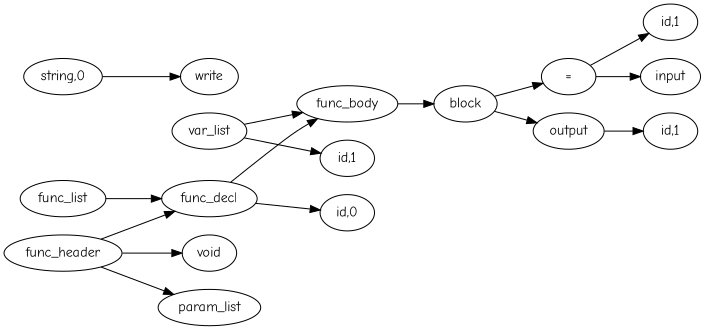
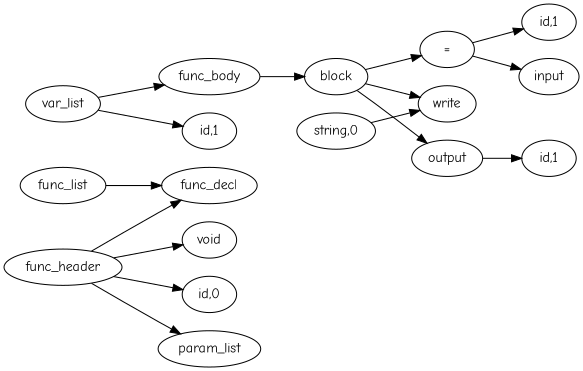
none -> (388, 89)
(269, 152) -> none
(283, 206) -> (143, 282)
